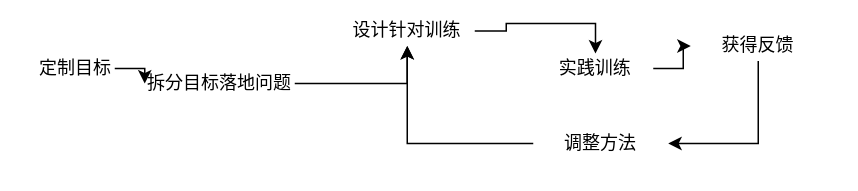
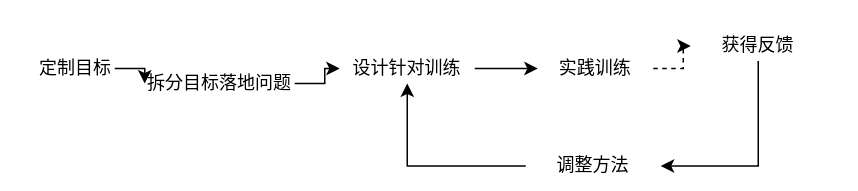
(407, 31) -> (407, 68)
(677, 68) -> (677, 68)
(601, 143) -> (593, 166)
